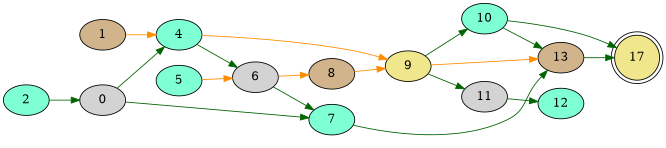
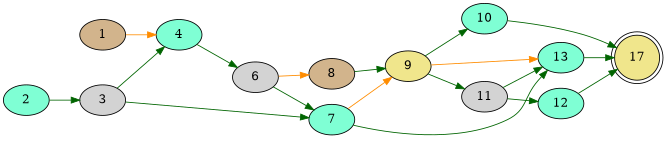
(519, 36) -> (519, 79)
(291, 42) -> (366, 95)
(561, 58) -> (561, 58)
(366, 70) -> (366, 70)
(179, 81) -> none
none -> (594, 84)
(103, 100) -> (103, 100)
